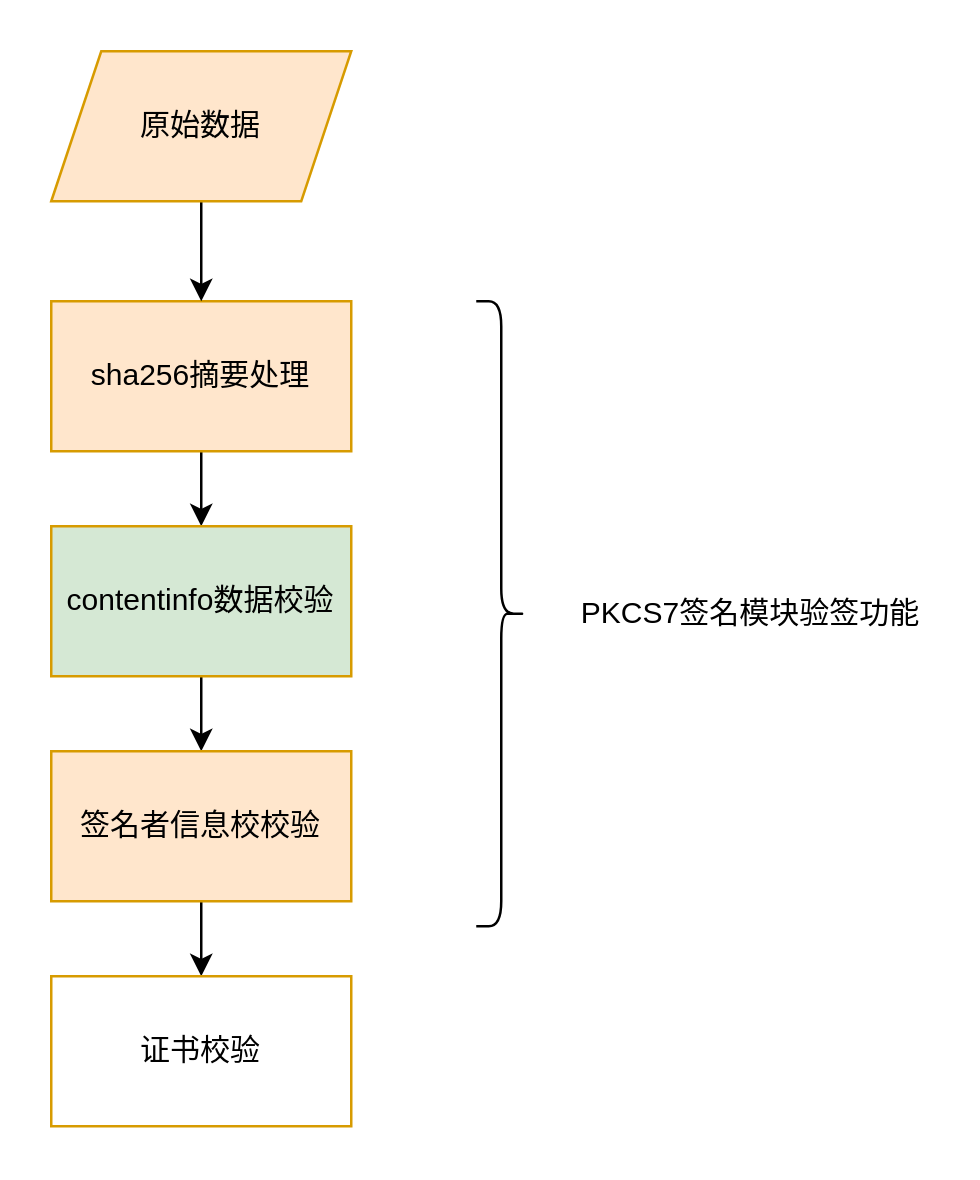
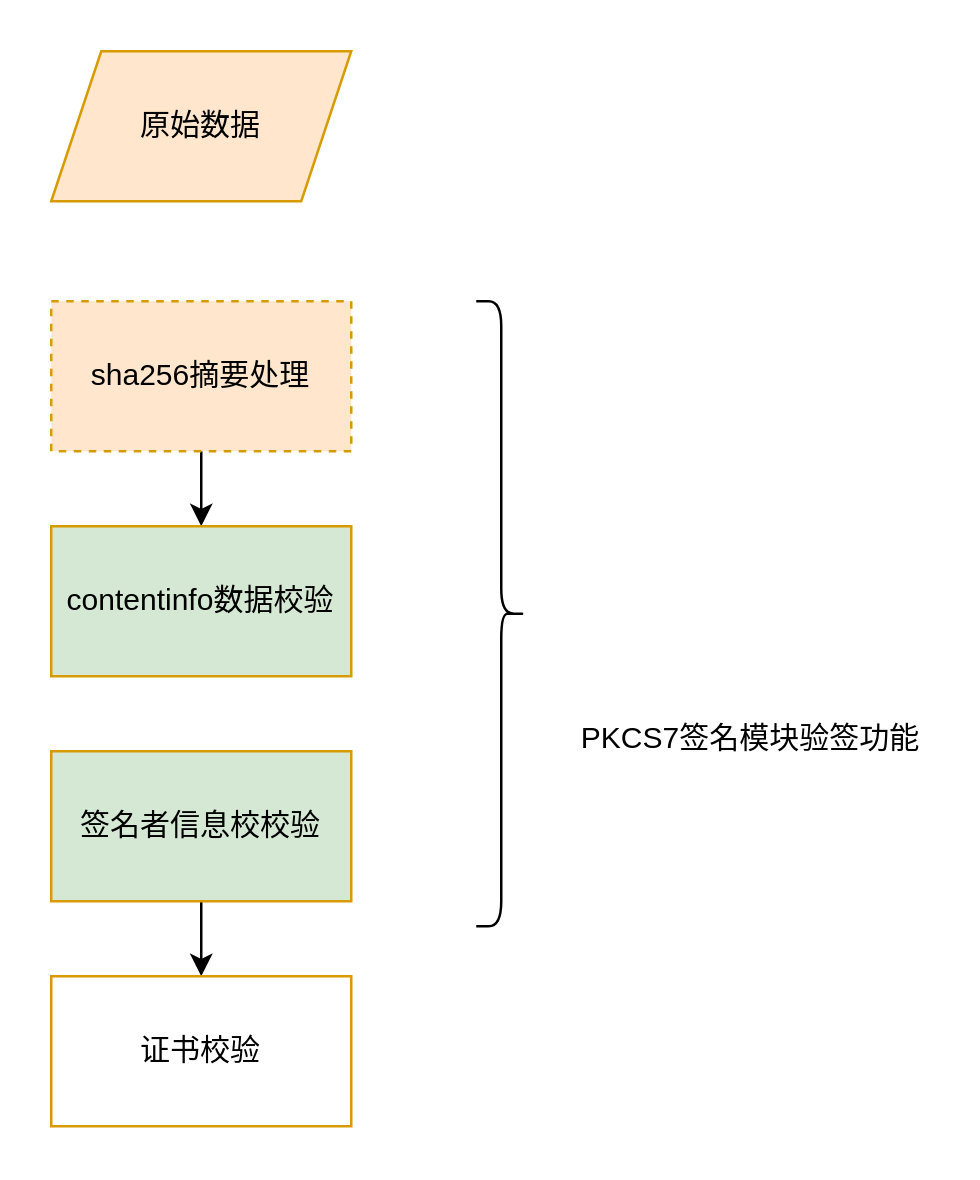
(201, 243) -> none
(201, 376) -> (201, 376)
(751, 614) -> (751, 739)
(201, 705) -> none
(201, 826) -> (201, 826)
